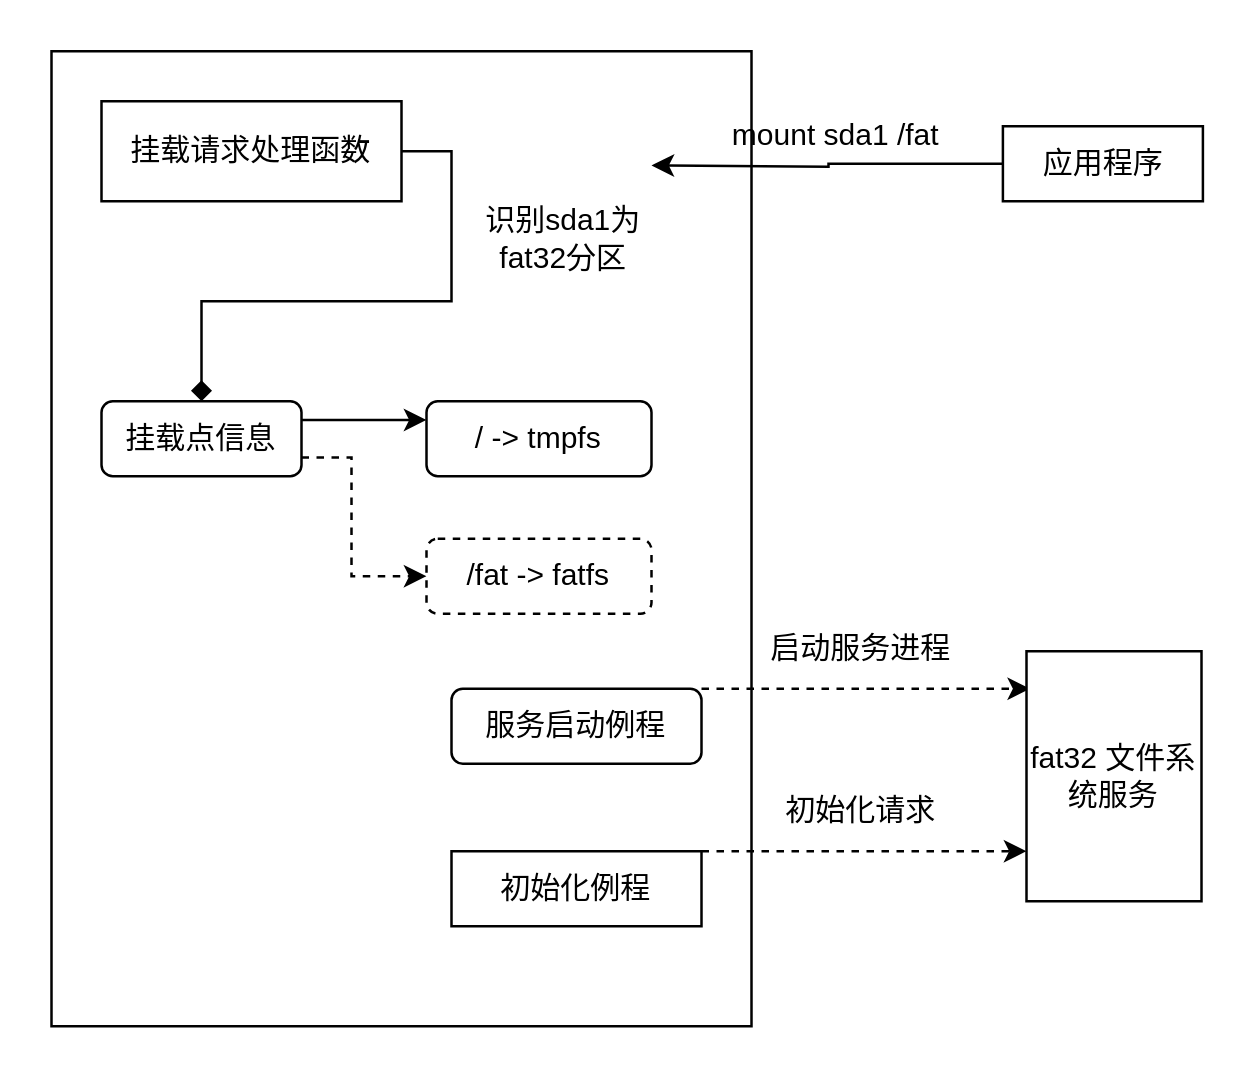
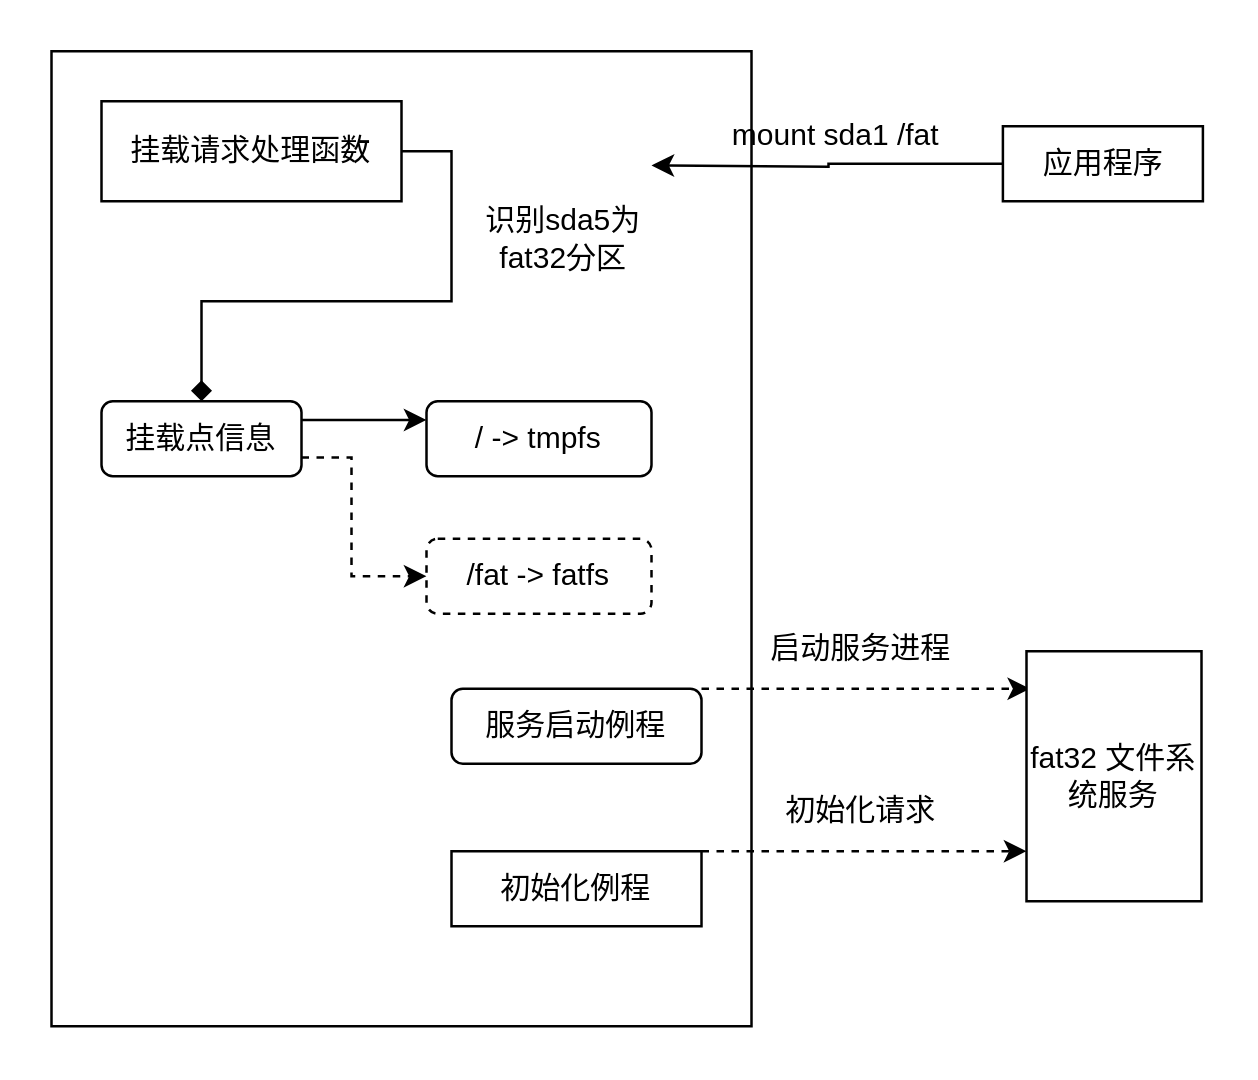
(564, 239) -> (564, 239)
